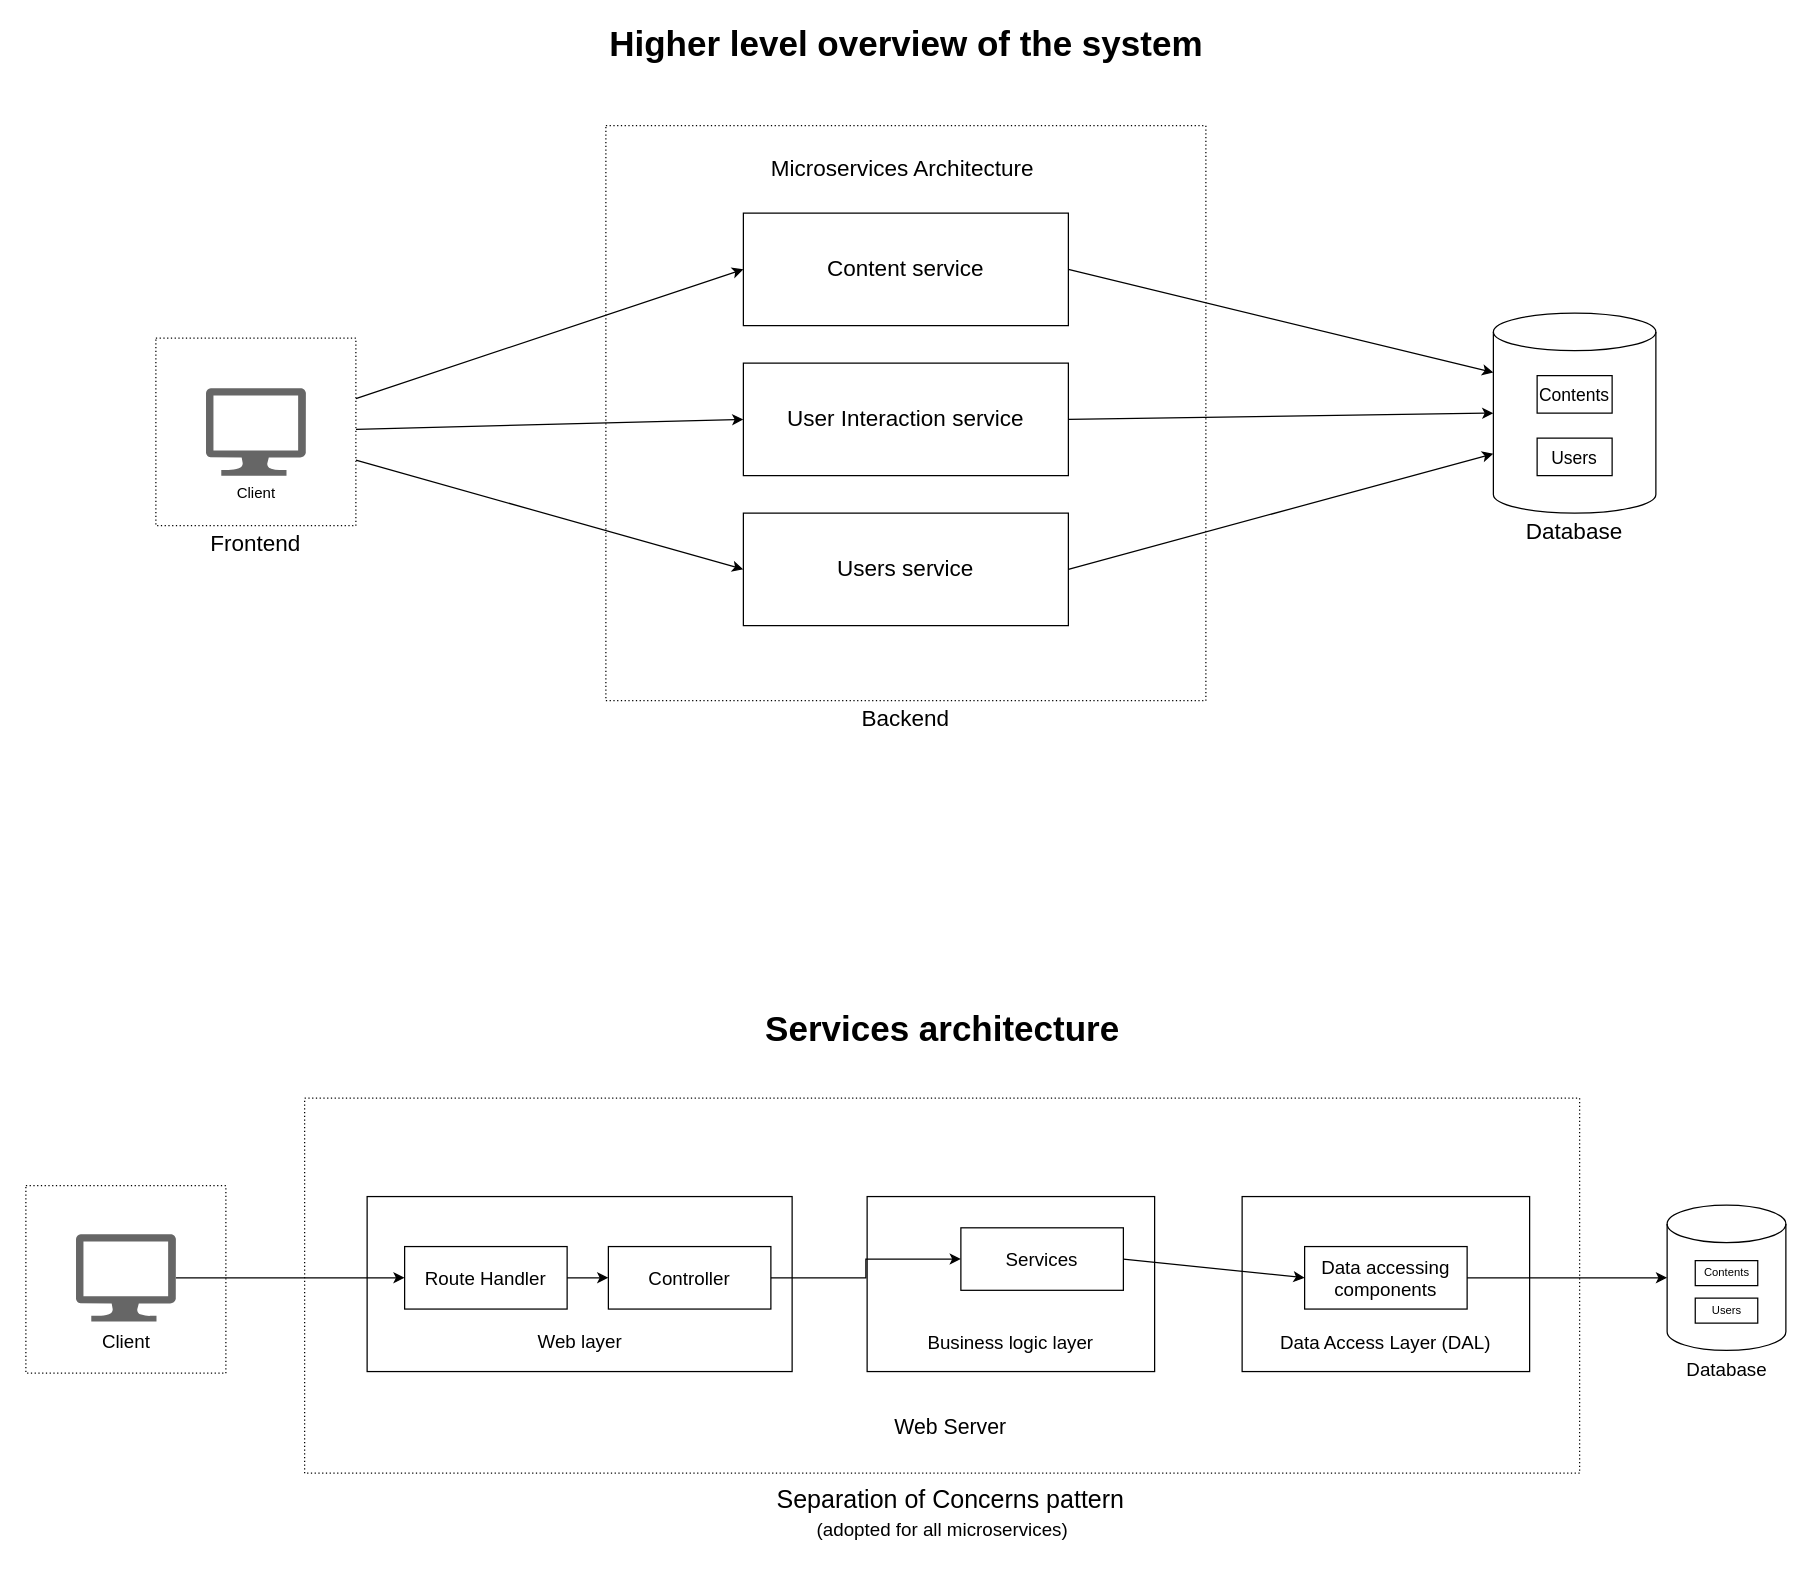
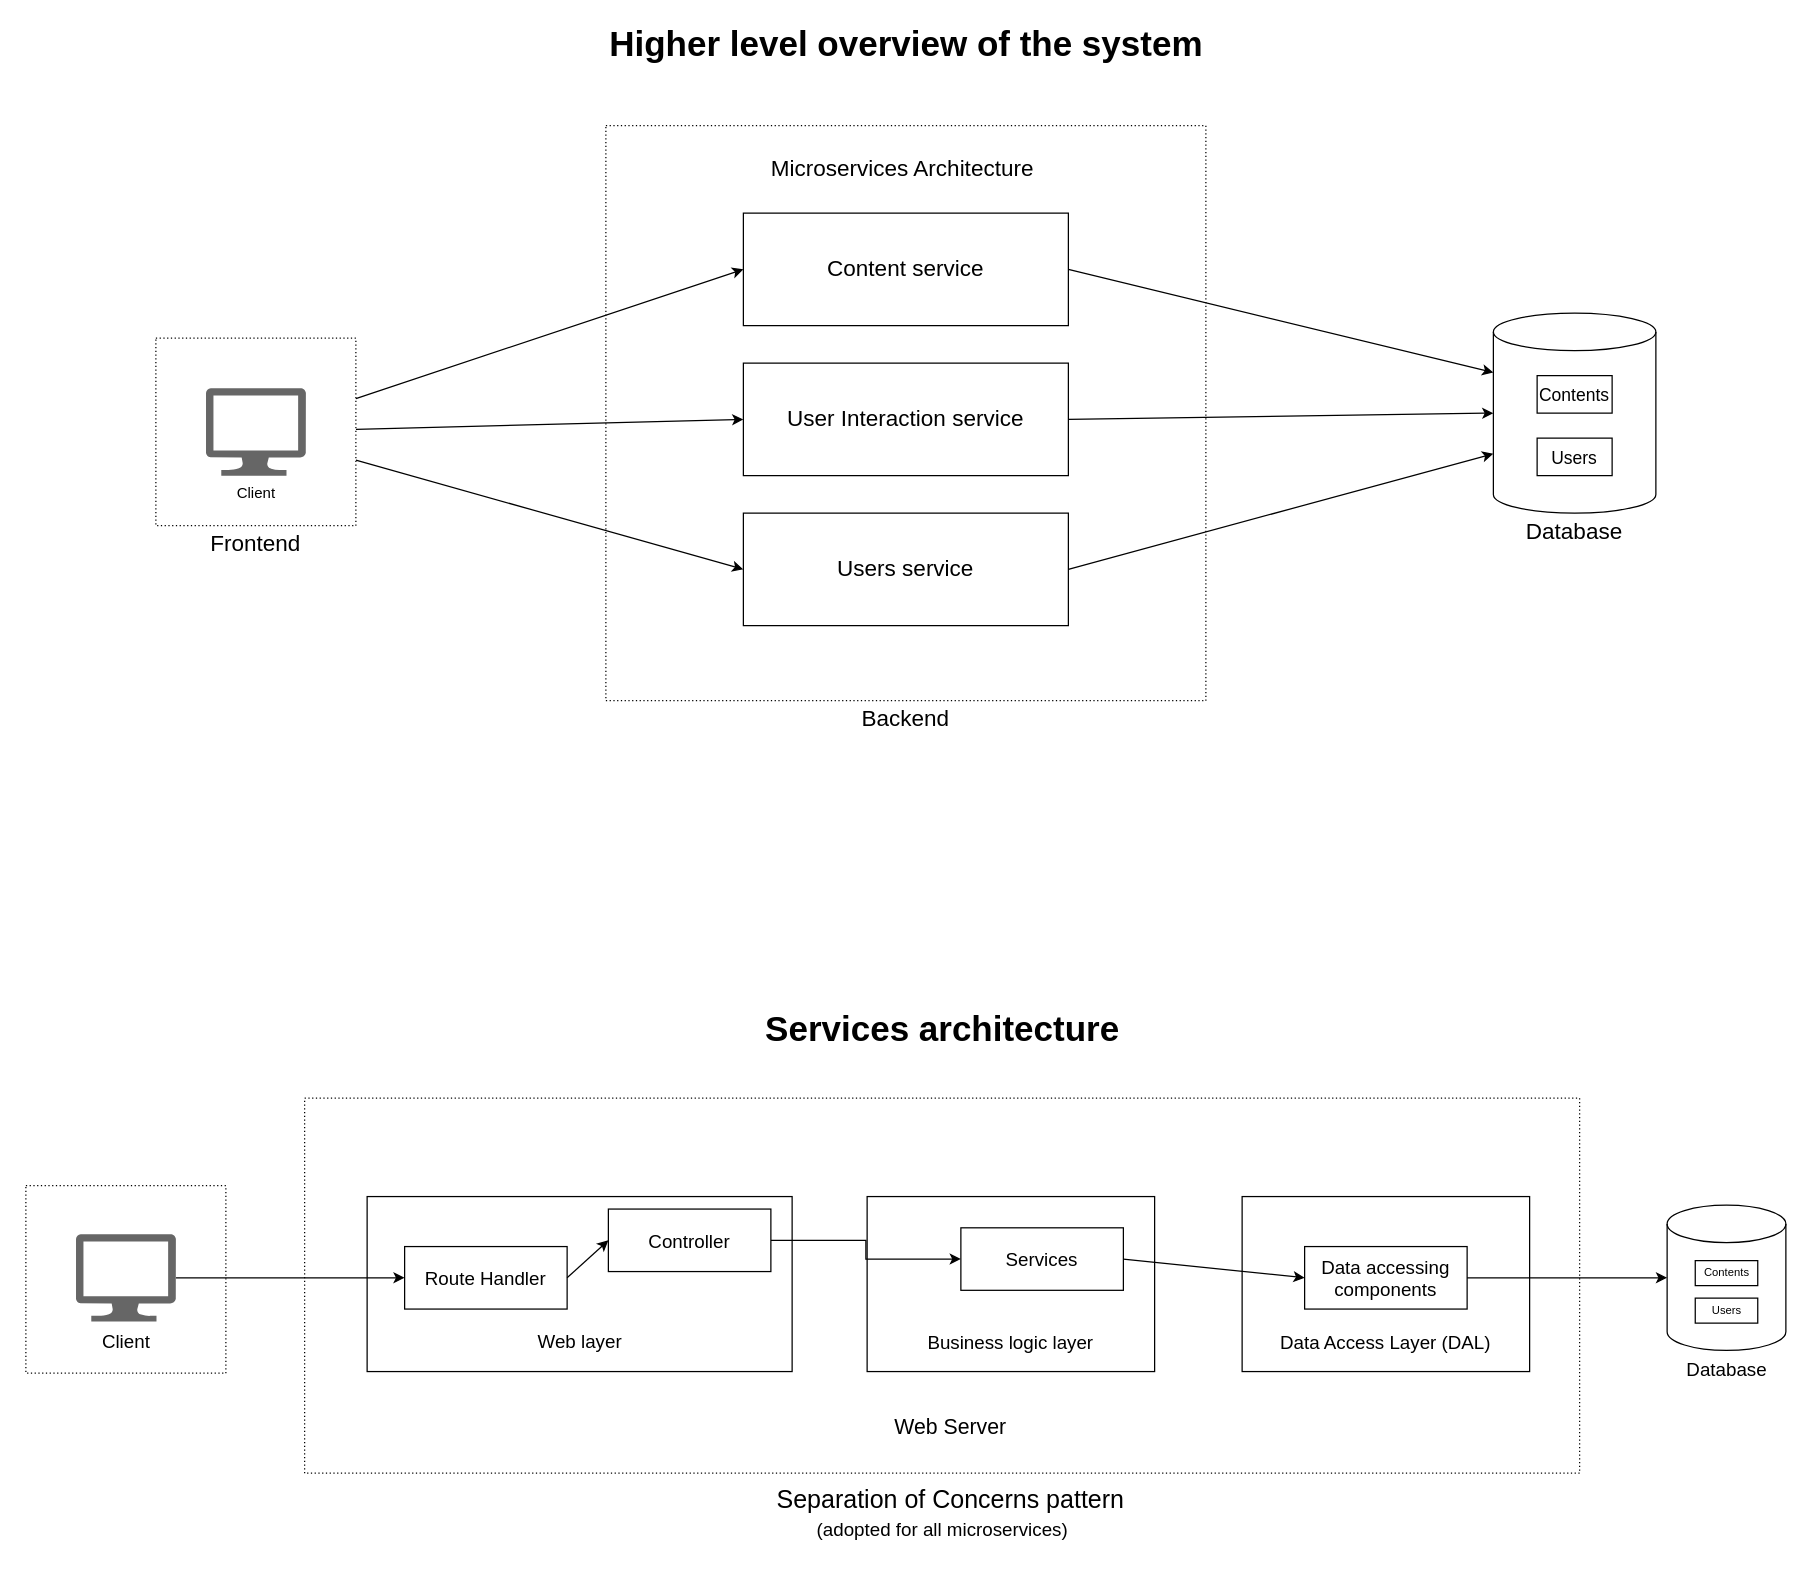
(689, 1278) -> (689, 1240)
